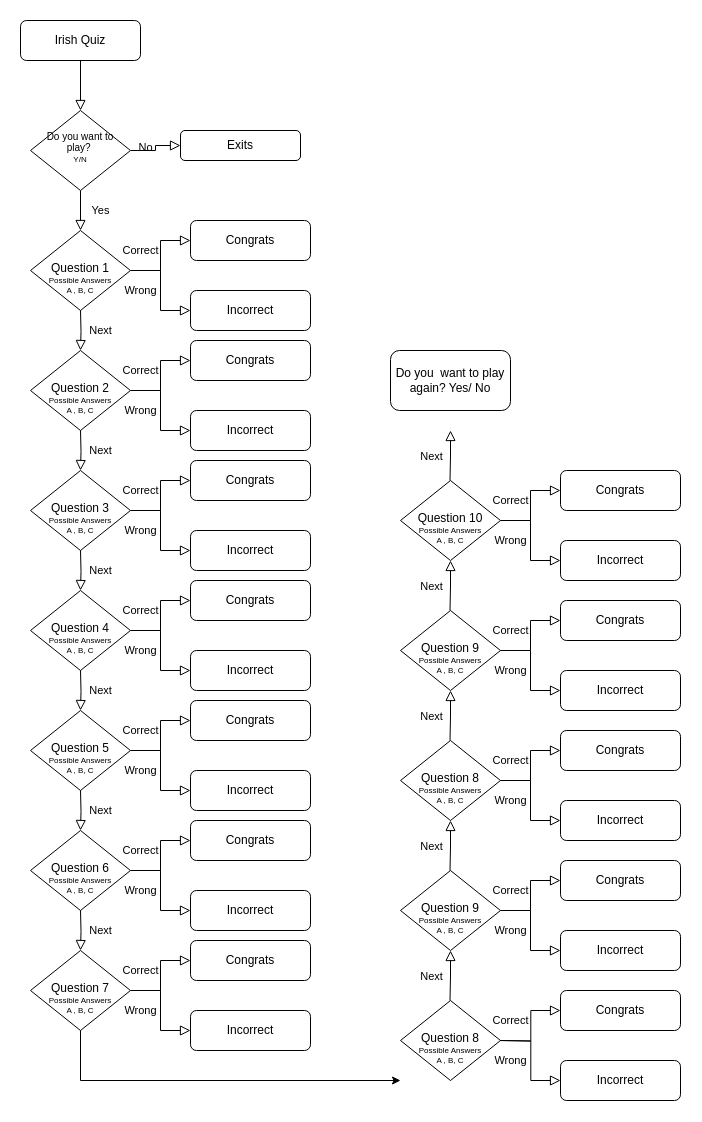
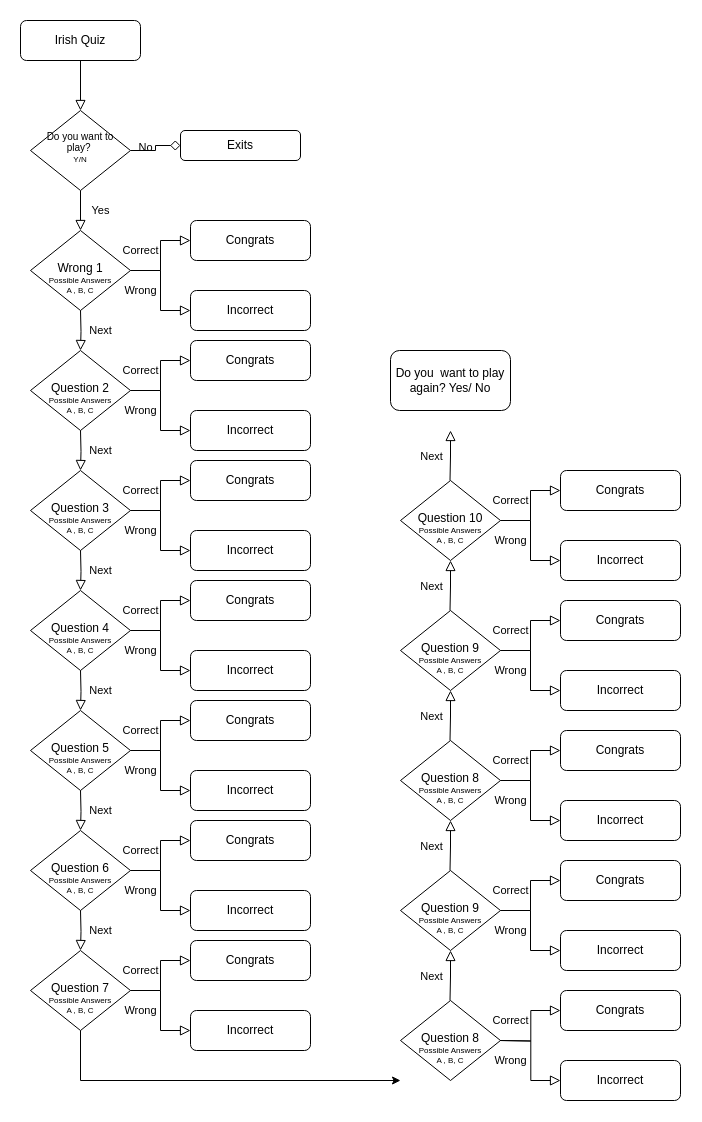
(169, 146) -> (169, 146)
(81, 269) -> (81, 269)
